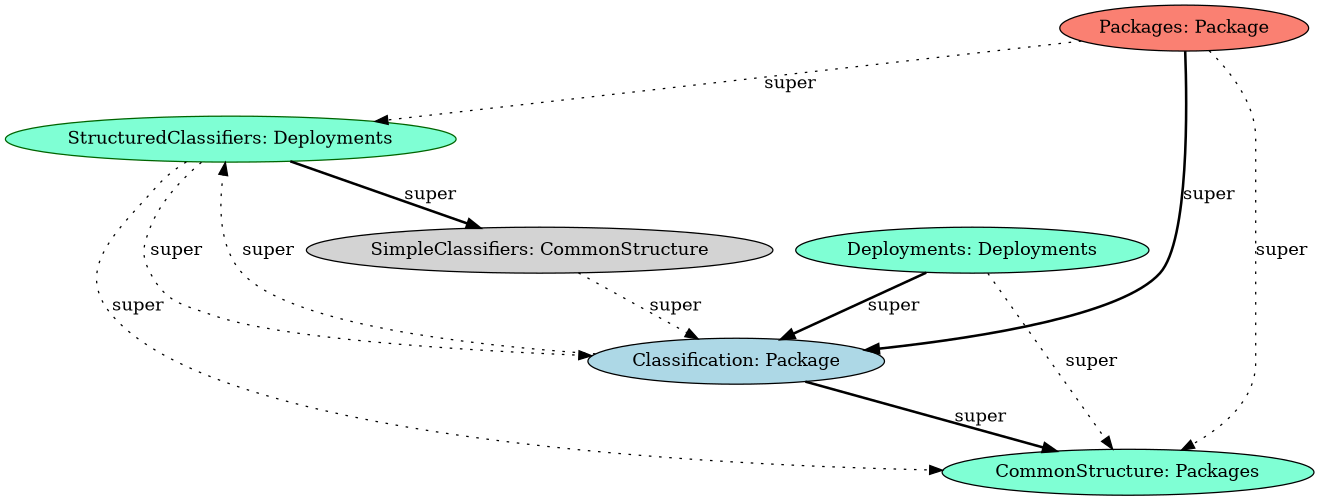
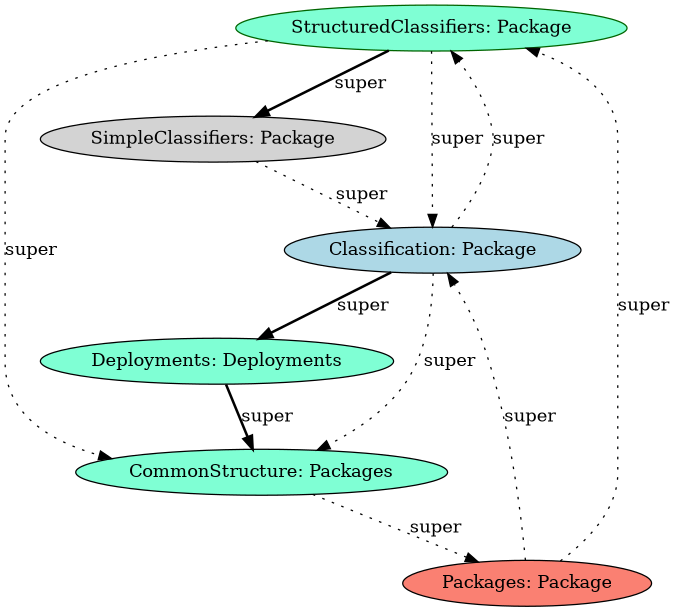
(231, 139) -> (431, 28)
(540, 250) -> (213, 139)
(1256, 253) -> (390, 526)
(1132, 293) -> (504, 419)
(860, 303) -> (331, 303)
(1046, 356) -> (237, 411)
(924, 415) -> (409, 376)
